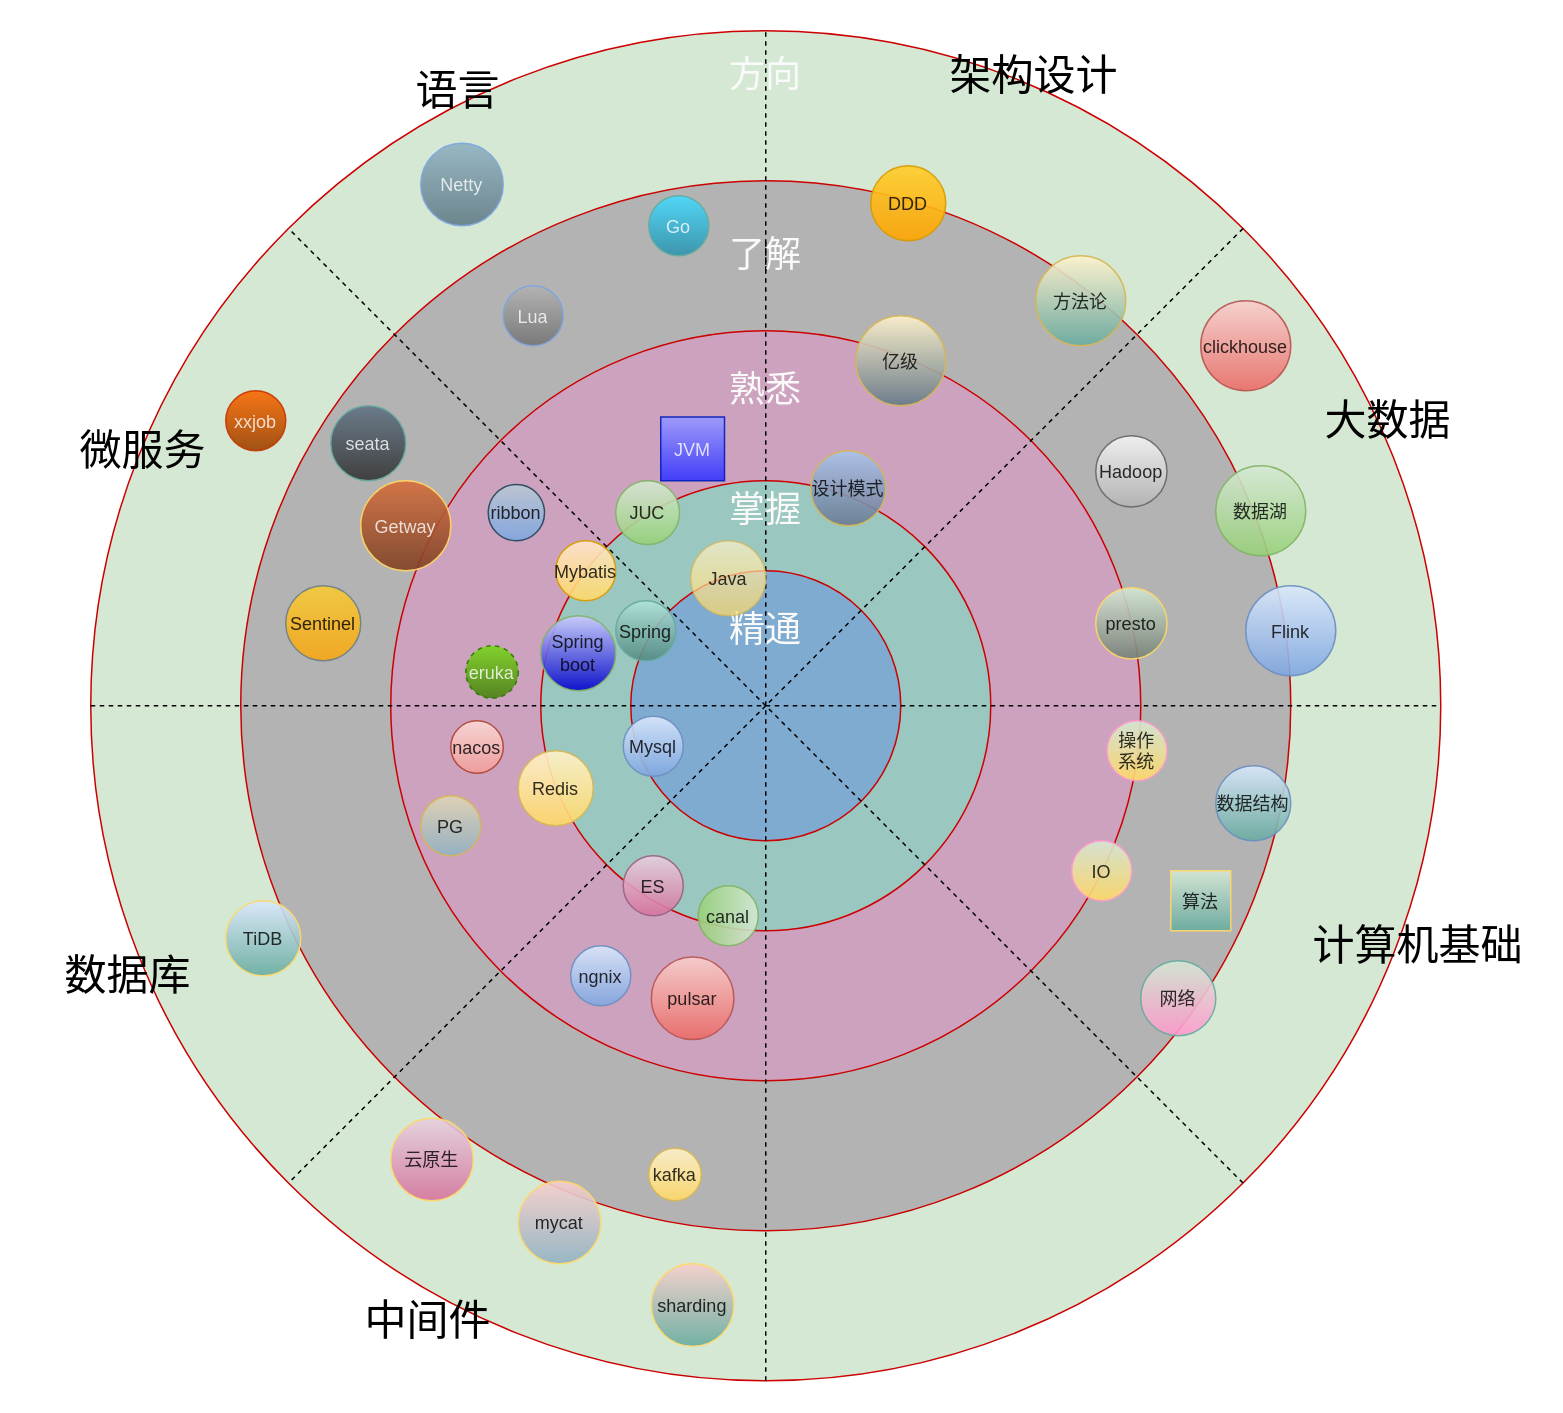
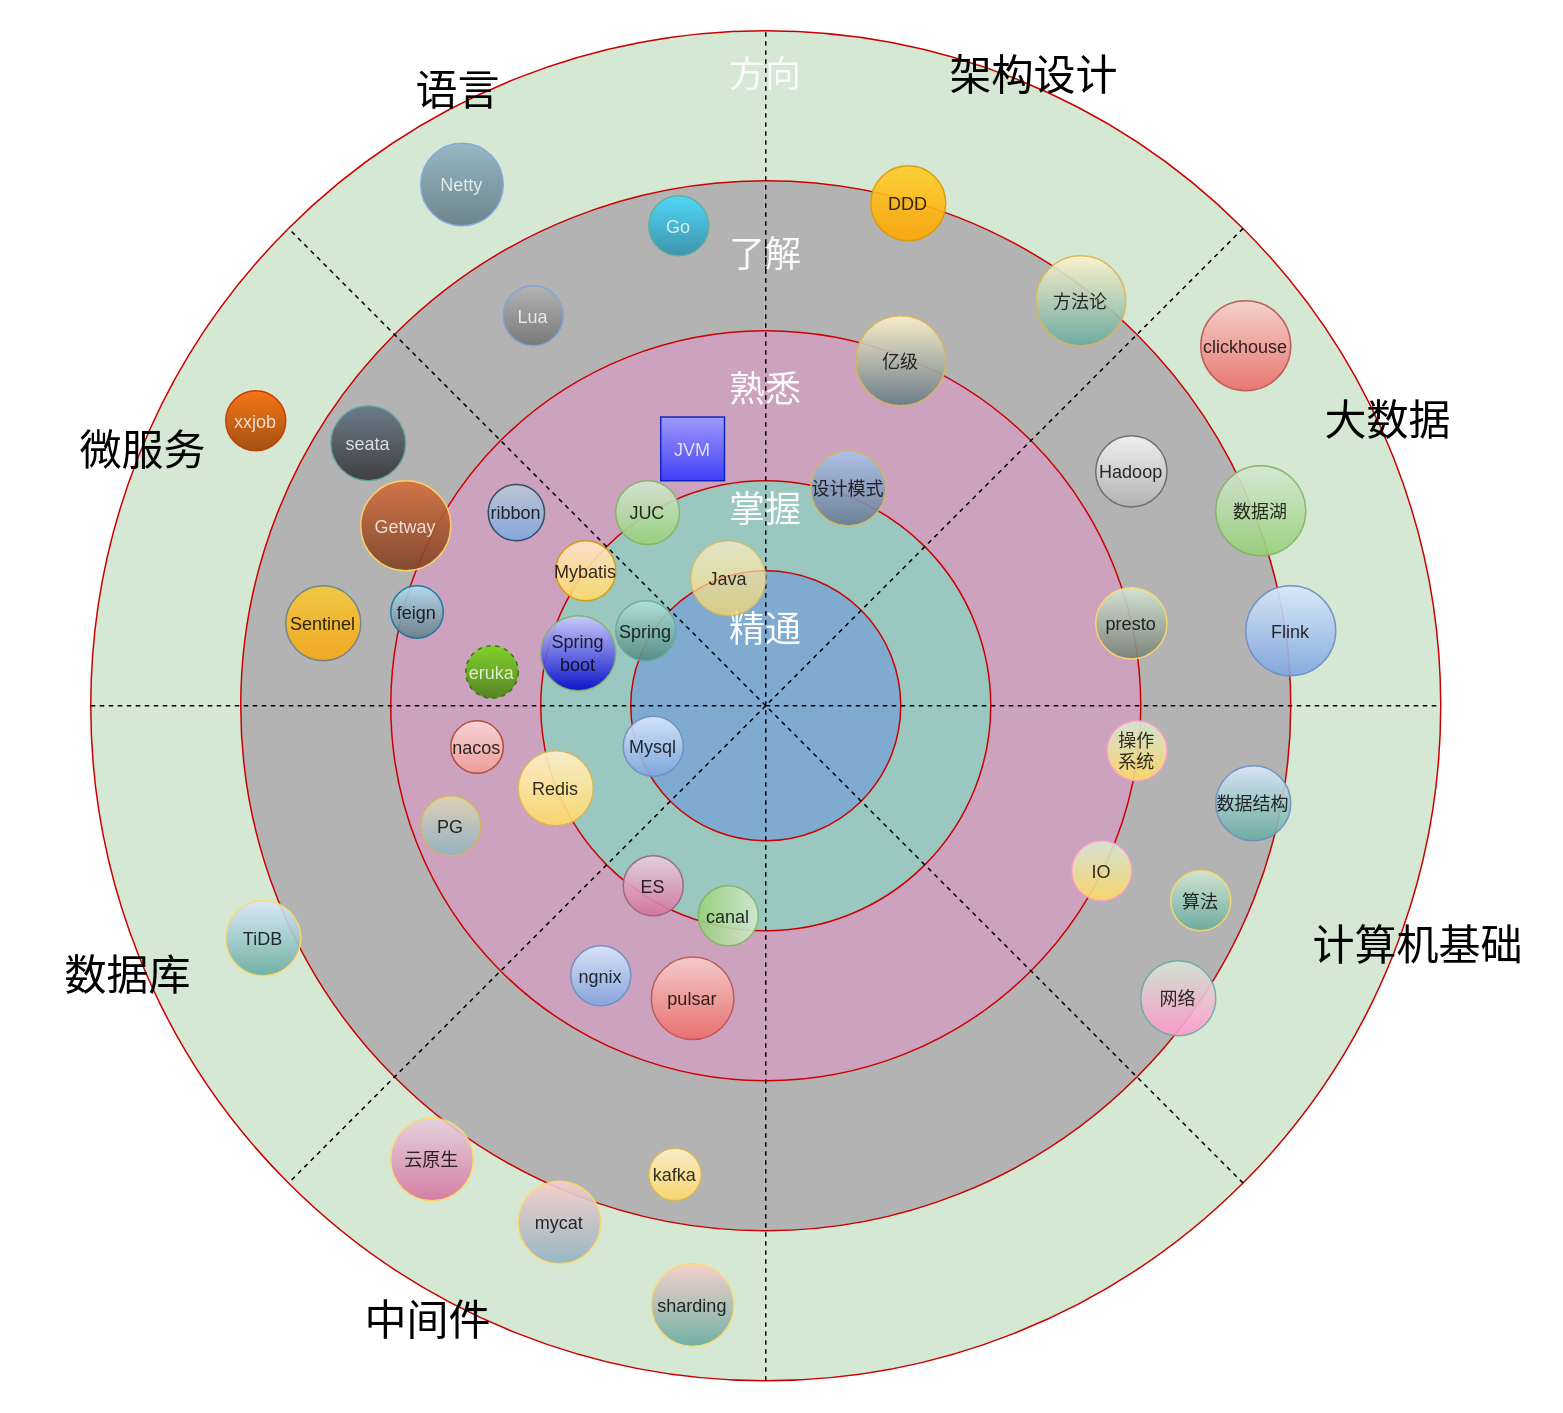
none -> (417, 612)
(1201, 901) -> (1201, 901)
